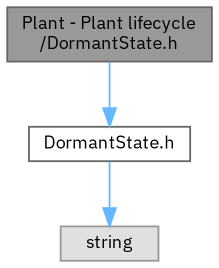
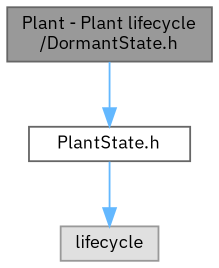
(110, 144) -> (110, 144)
(110, 244) -> (110, 244)
